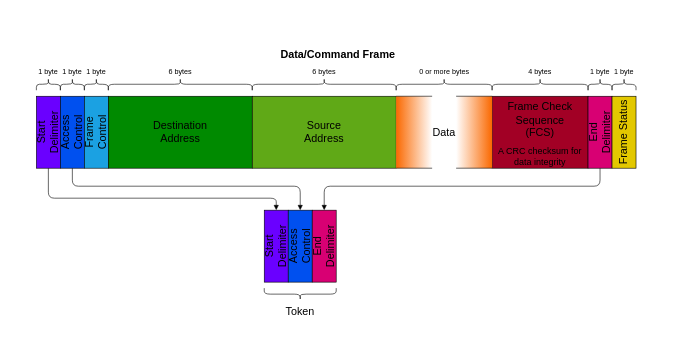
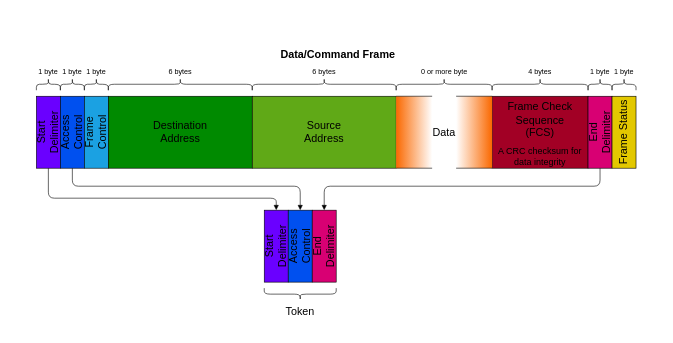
(445, 72) -> (445, 72)
